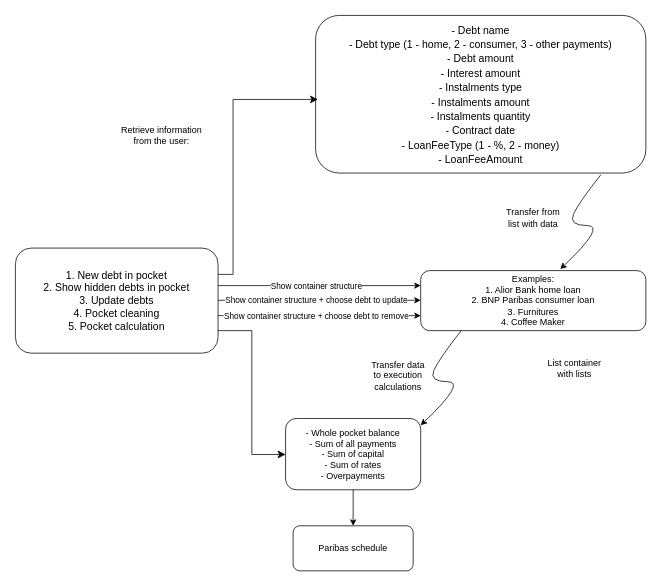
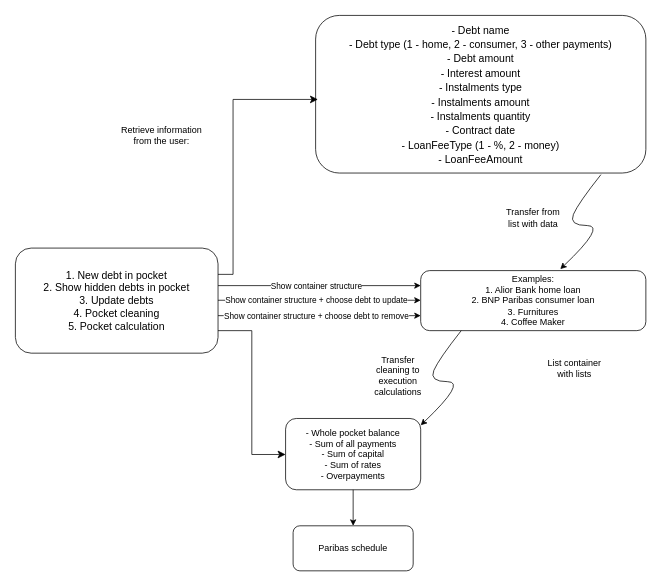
(398, 375) -> (398, 375)
